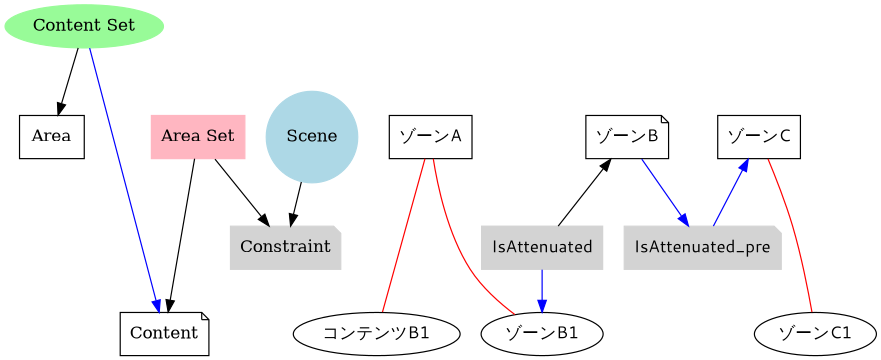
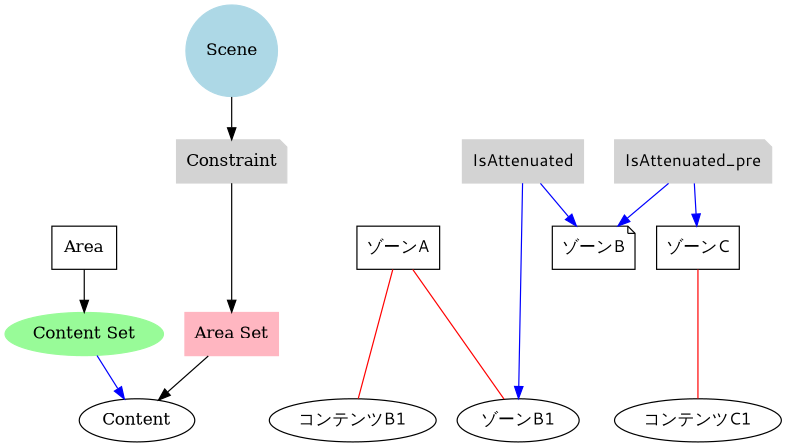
(70, 76) -> (84, 285)
(238, 188) -> (232, 242)
(662, 188) -> (648, 201)
(581, 197) -> (554, 200)
(165, 334) -> (137, 420)
(815, 334) -> (698, 420)
